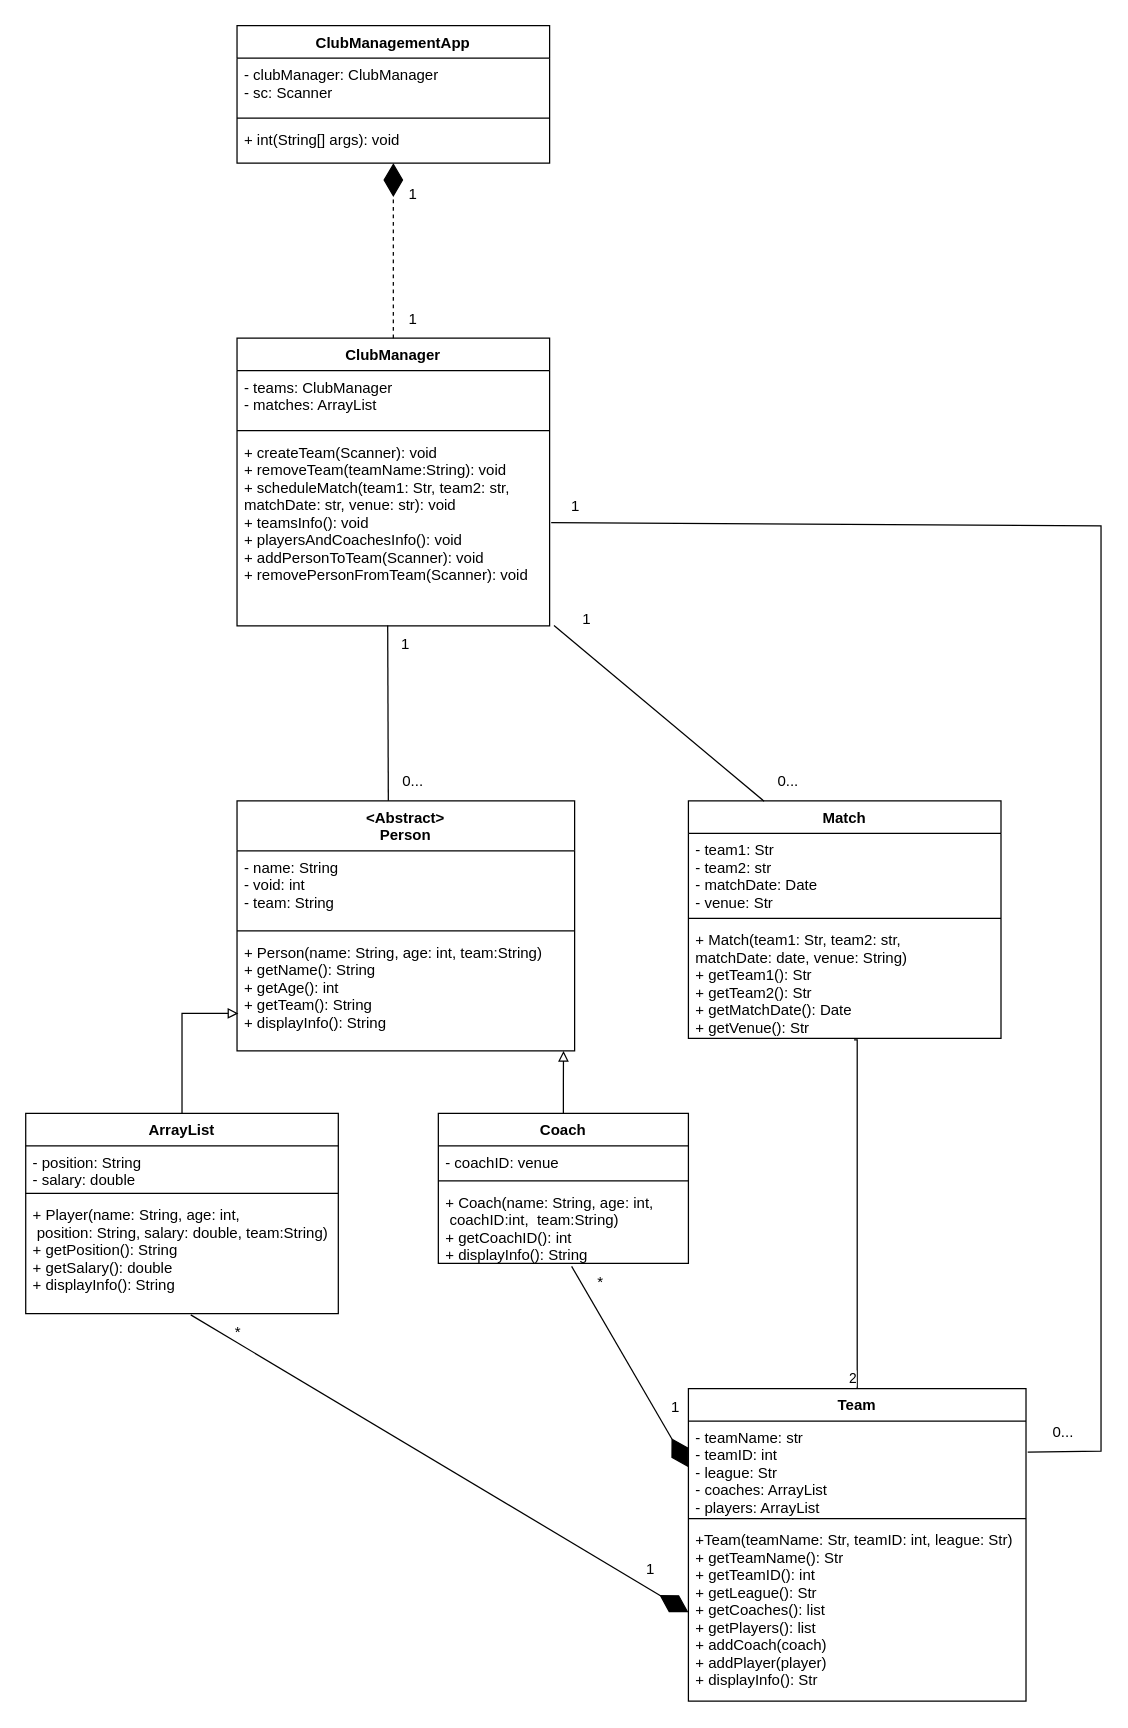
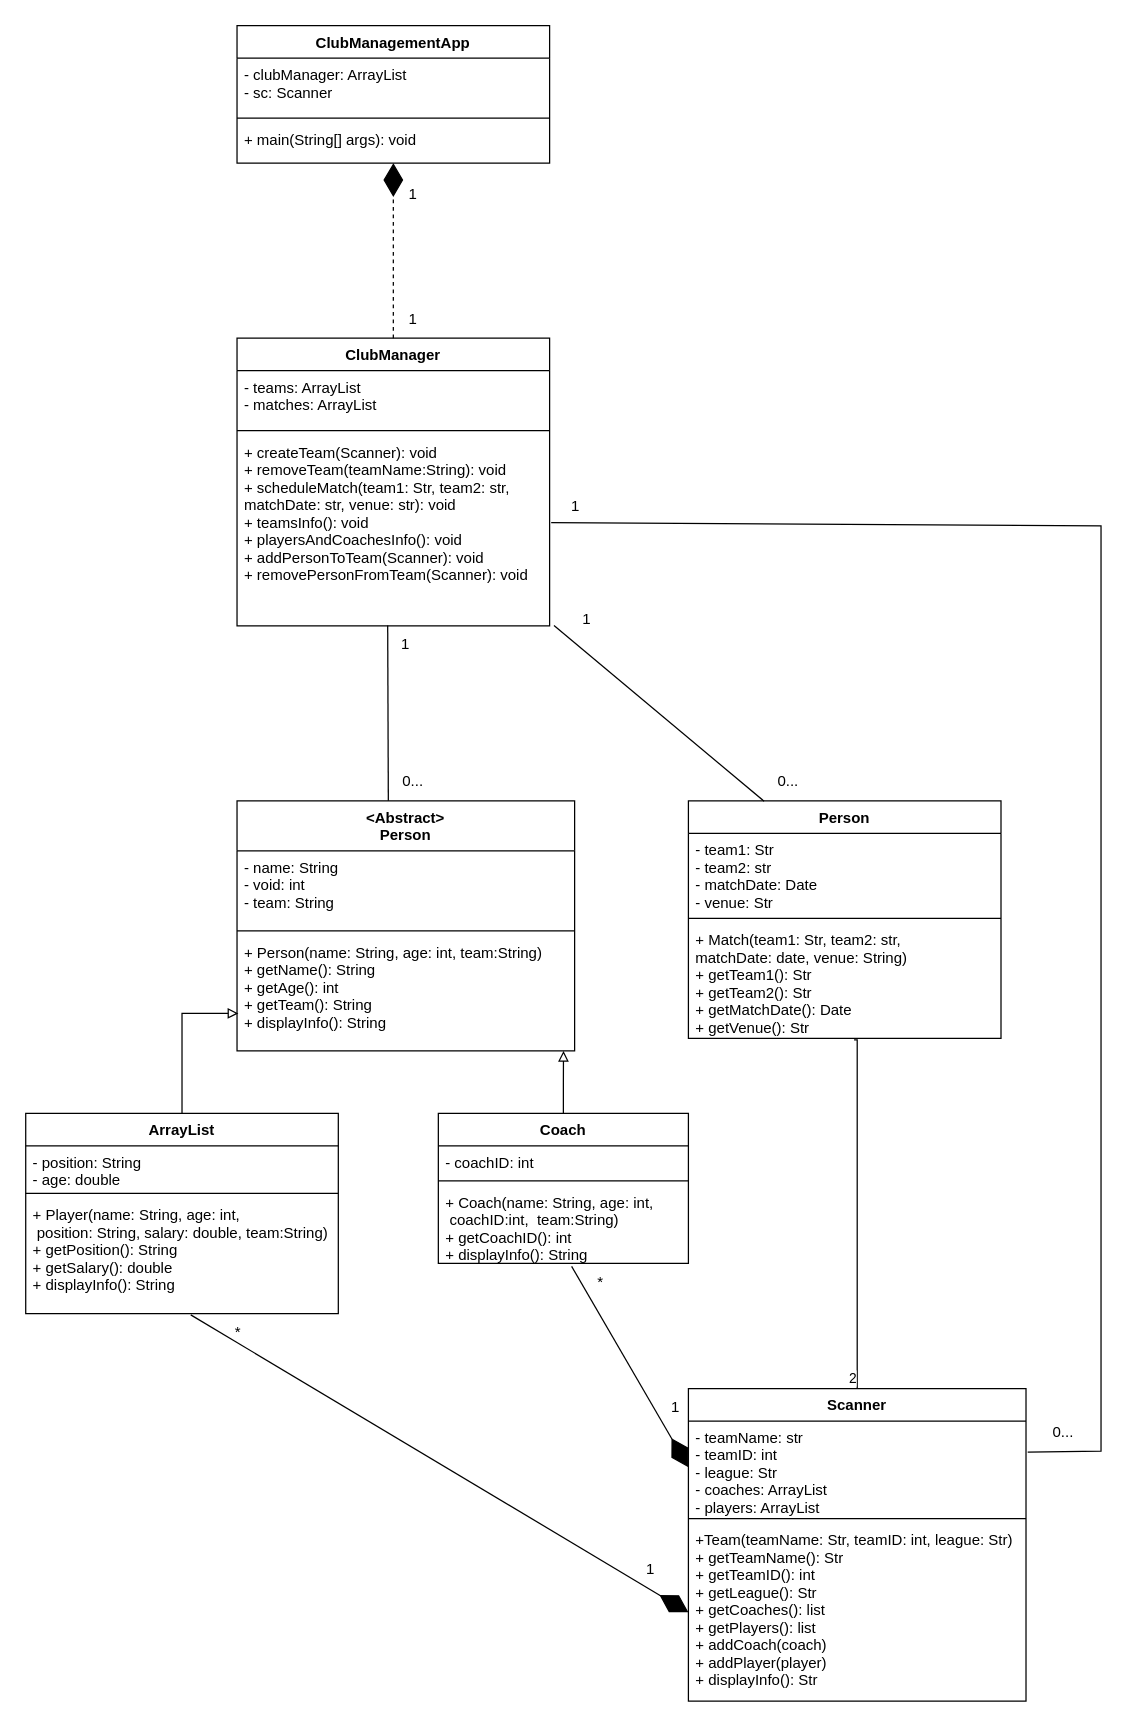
(343, 75) -> (335, 75)
(339, 140) -> (344, 140)
(320, 388) -> (312, 388)
(844, 818) -> (844, 818)
(96, 1163) -> (96, 1163)
(506, 1163) -> (496, 1163)
(856, 1405) -> (856, 1405)
